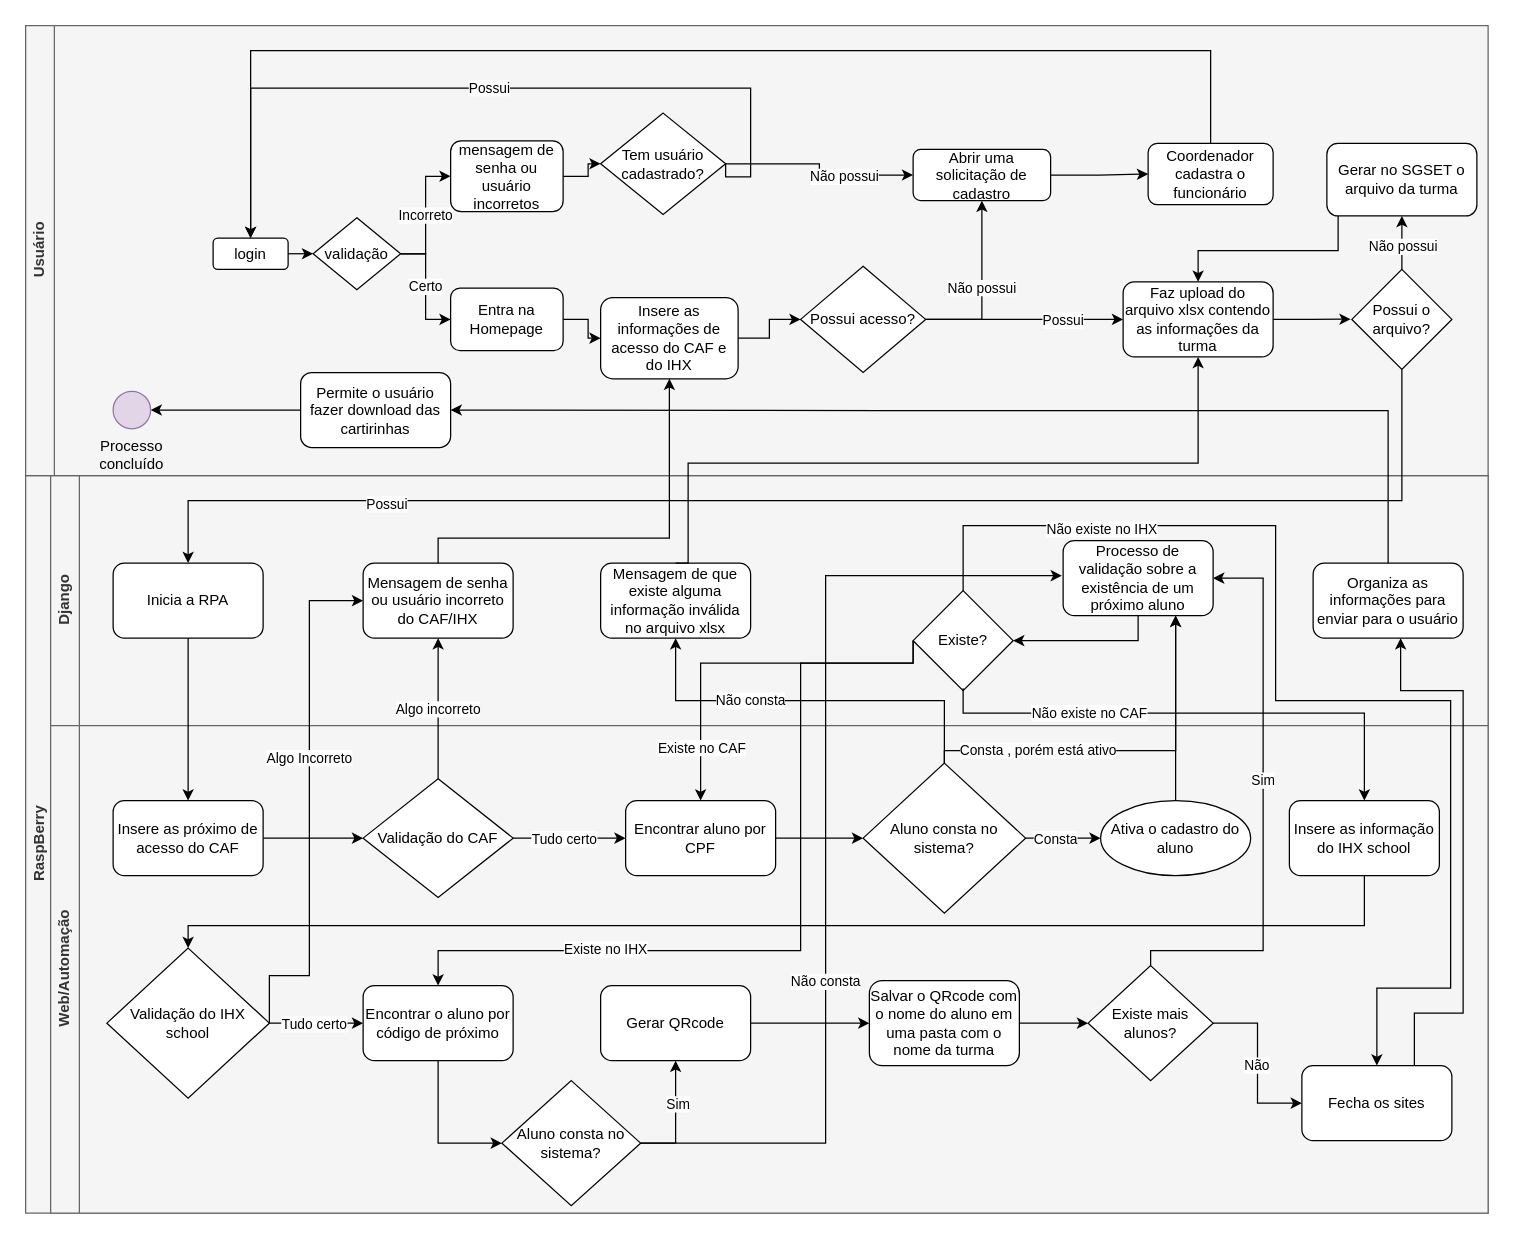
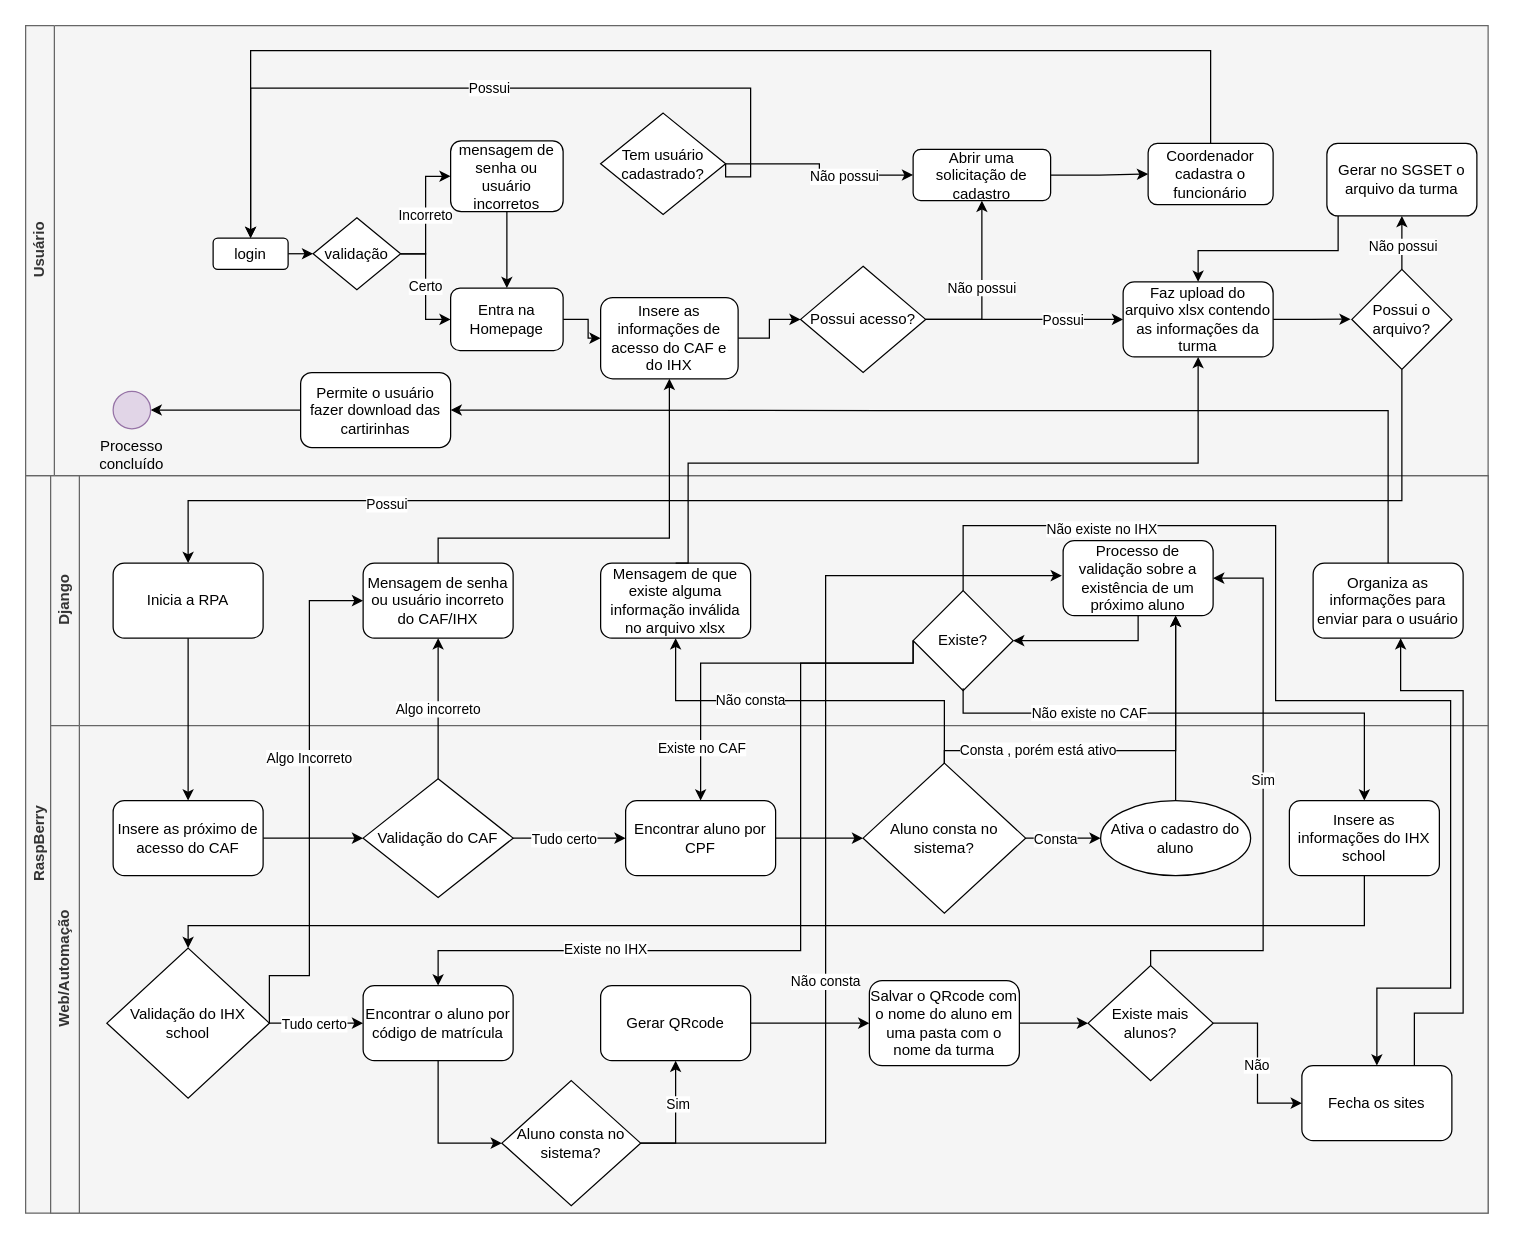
(583, 176) -> (507, 246)
(1364, 838) -> (1364, 838)
(438, 1023) -> (438, 1023)
